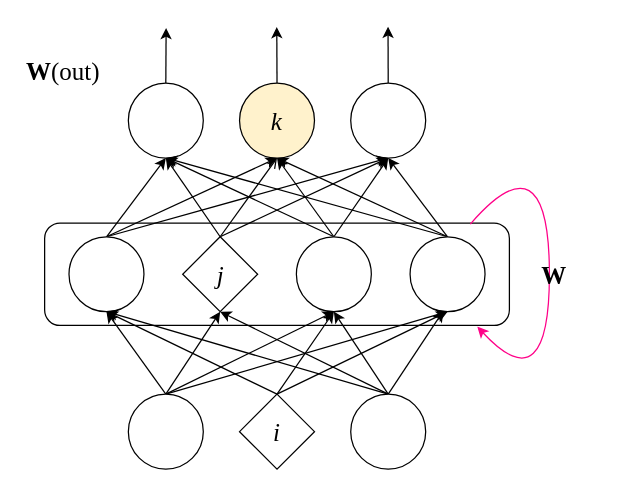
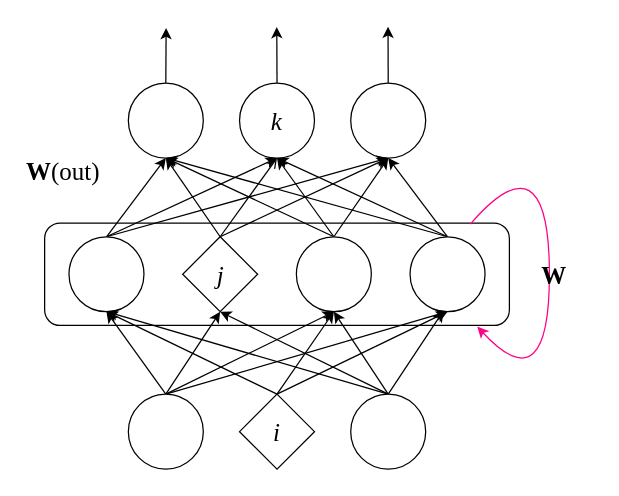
(63, 77) -> (63, 177)
(277, 121) -> (277, 121)
